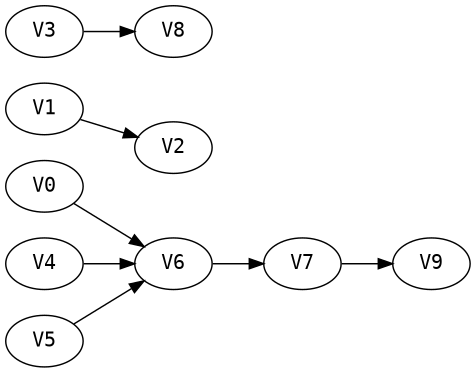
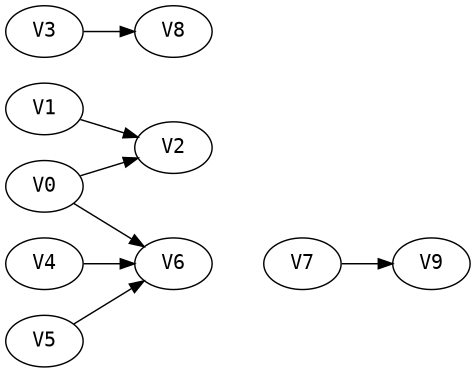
none -> (102, 169)
(231, 264) -> none
